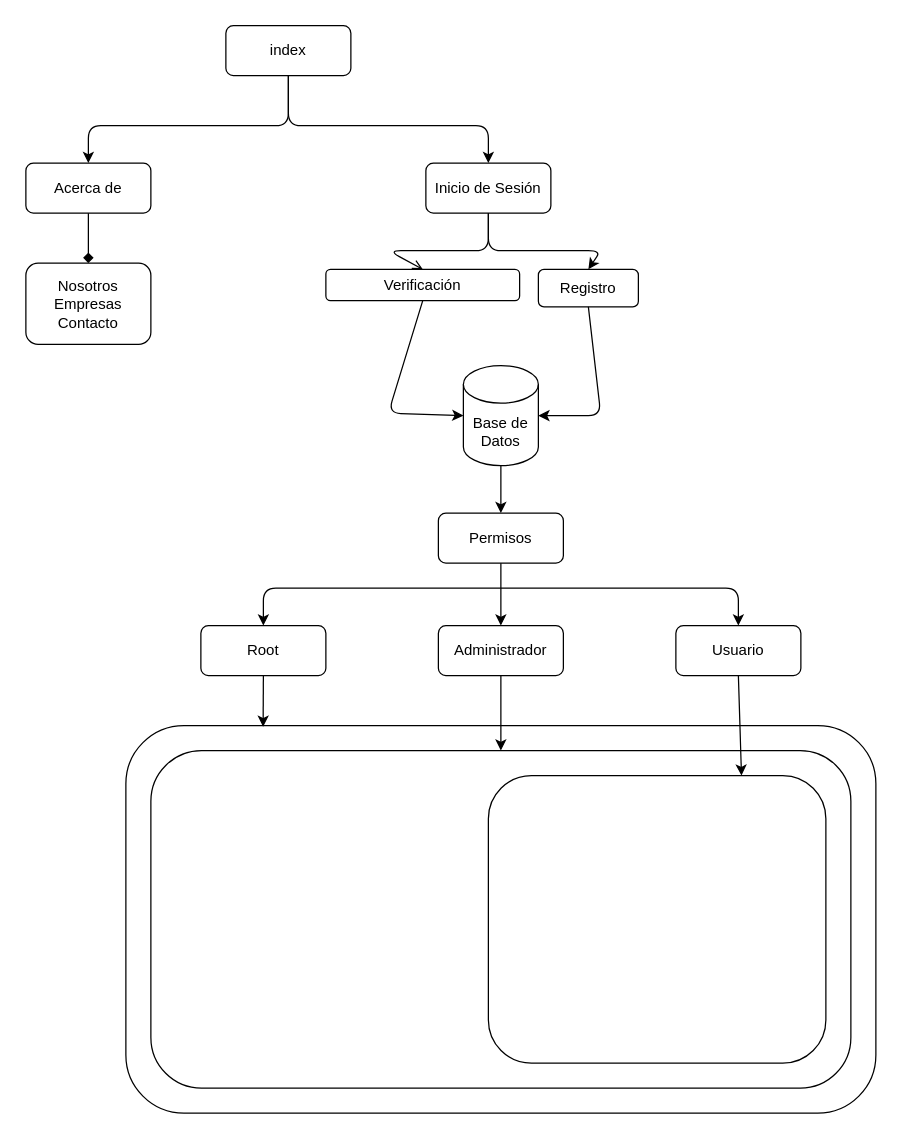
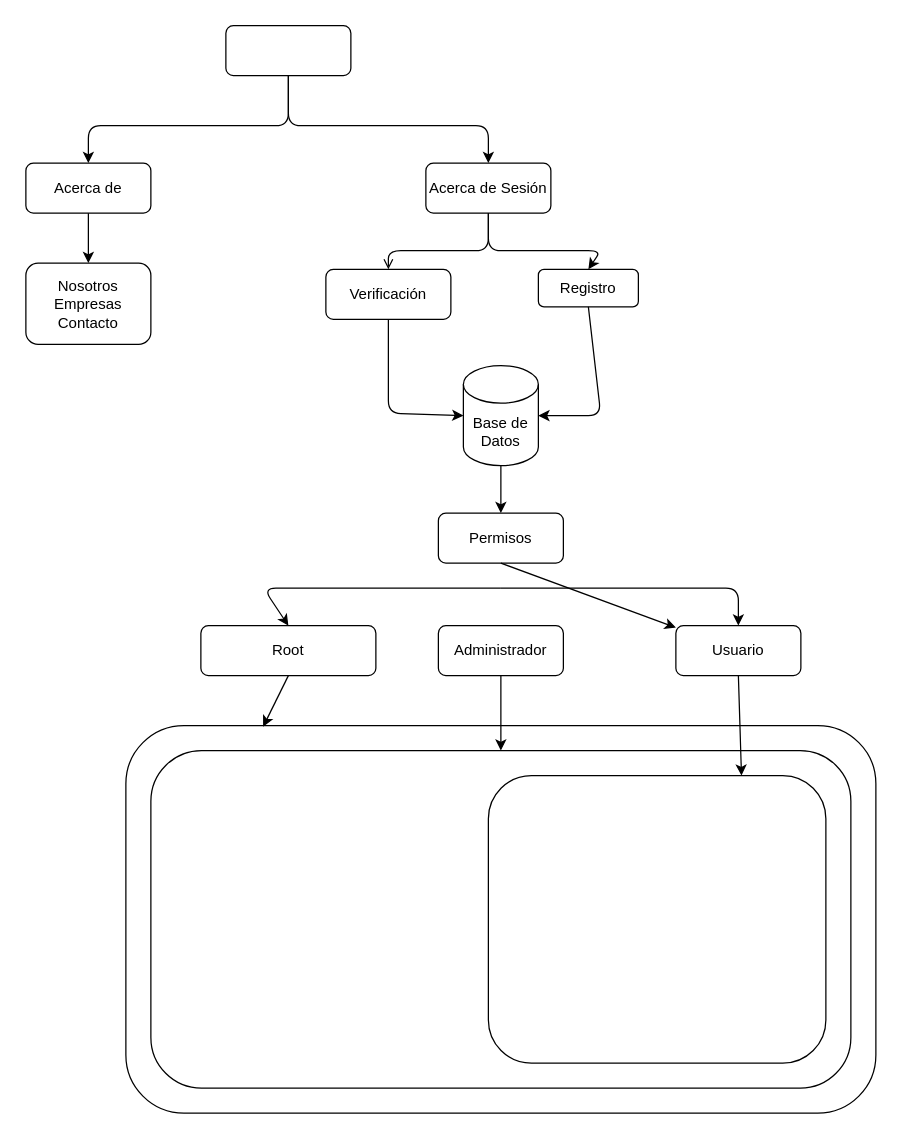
(288, 51) -> none
(488, 188) -> (488, 188)
(88, 252) -> (88, 253)
(423, 285) -> (388, 294)
(501, 591) -> (621, 608)
(263, 651) -> (288, 651)
